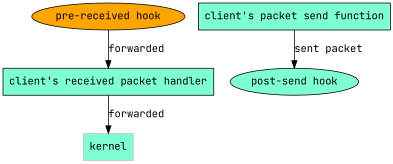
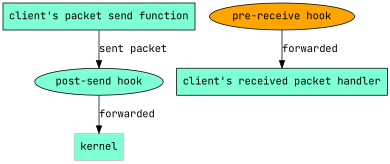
(108, 16) -> (282, 16)
(108, 111) -> (99, 111)
